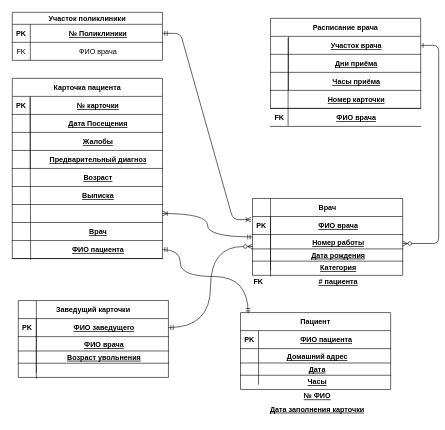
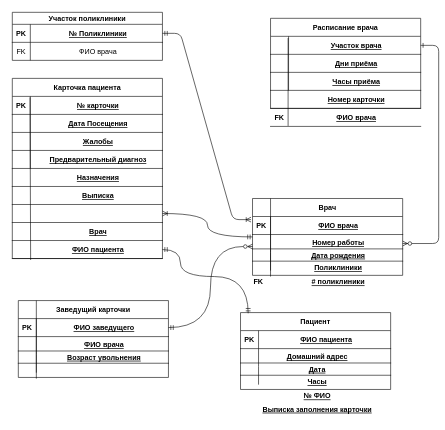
(98, 178) -> (98, 178)
(338, 267) -> (338, 267)
(338, 282) -> (338, 282)
(317, 409) -> (317, 409)
